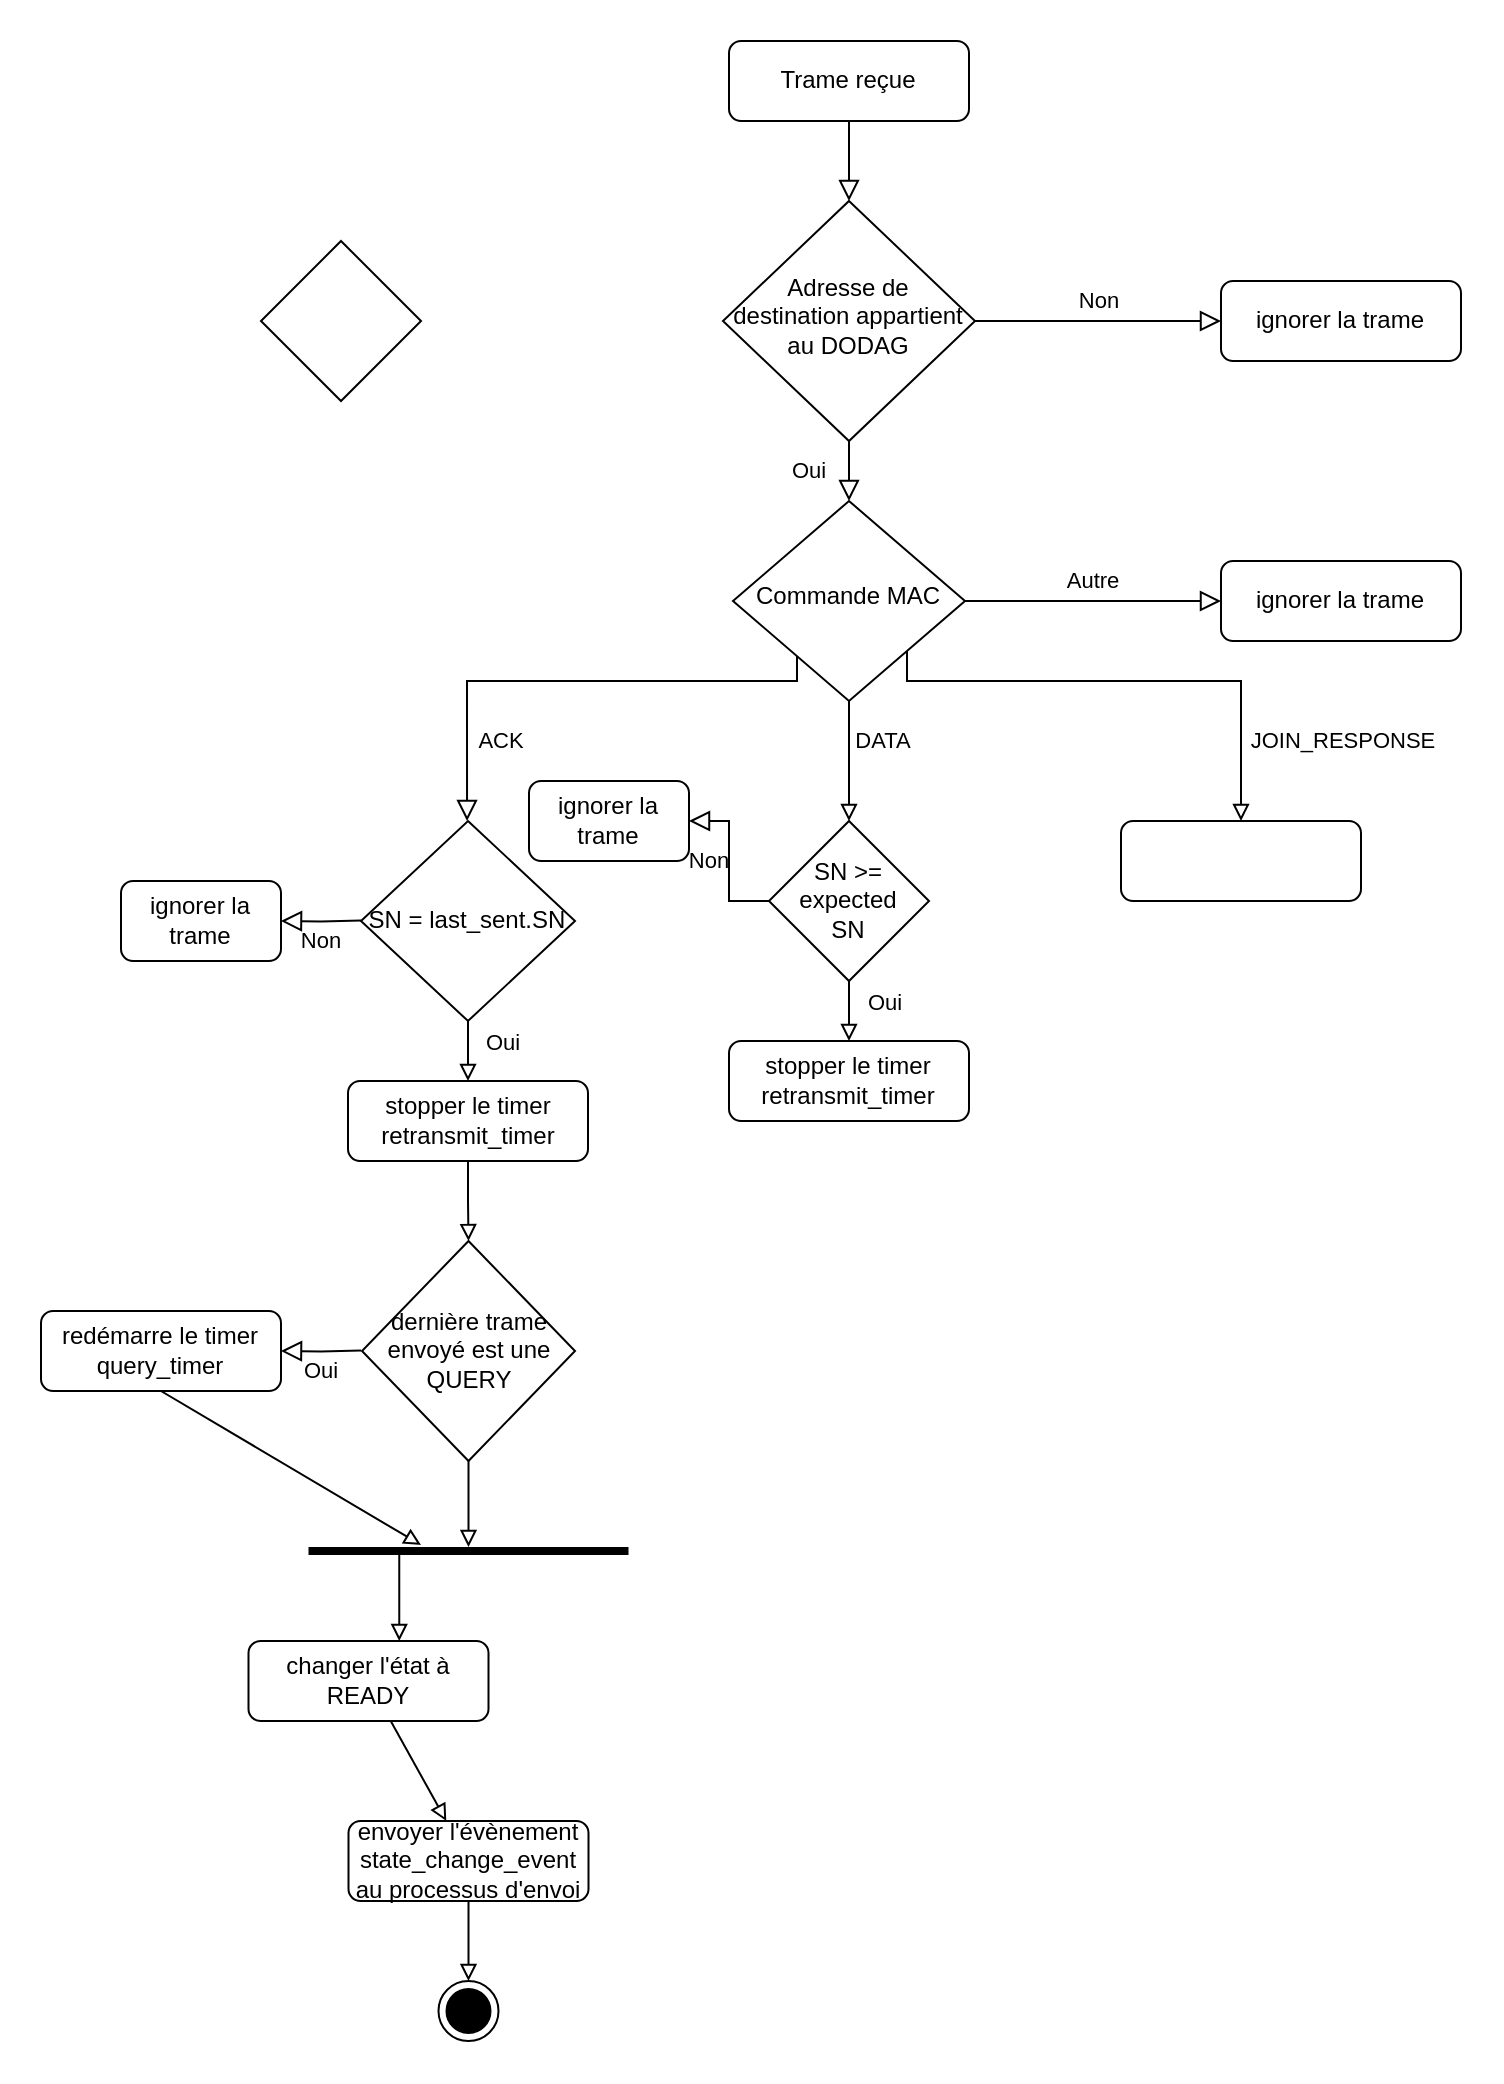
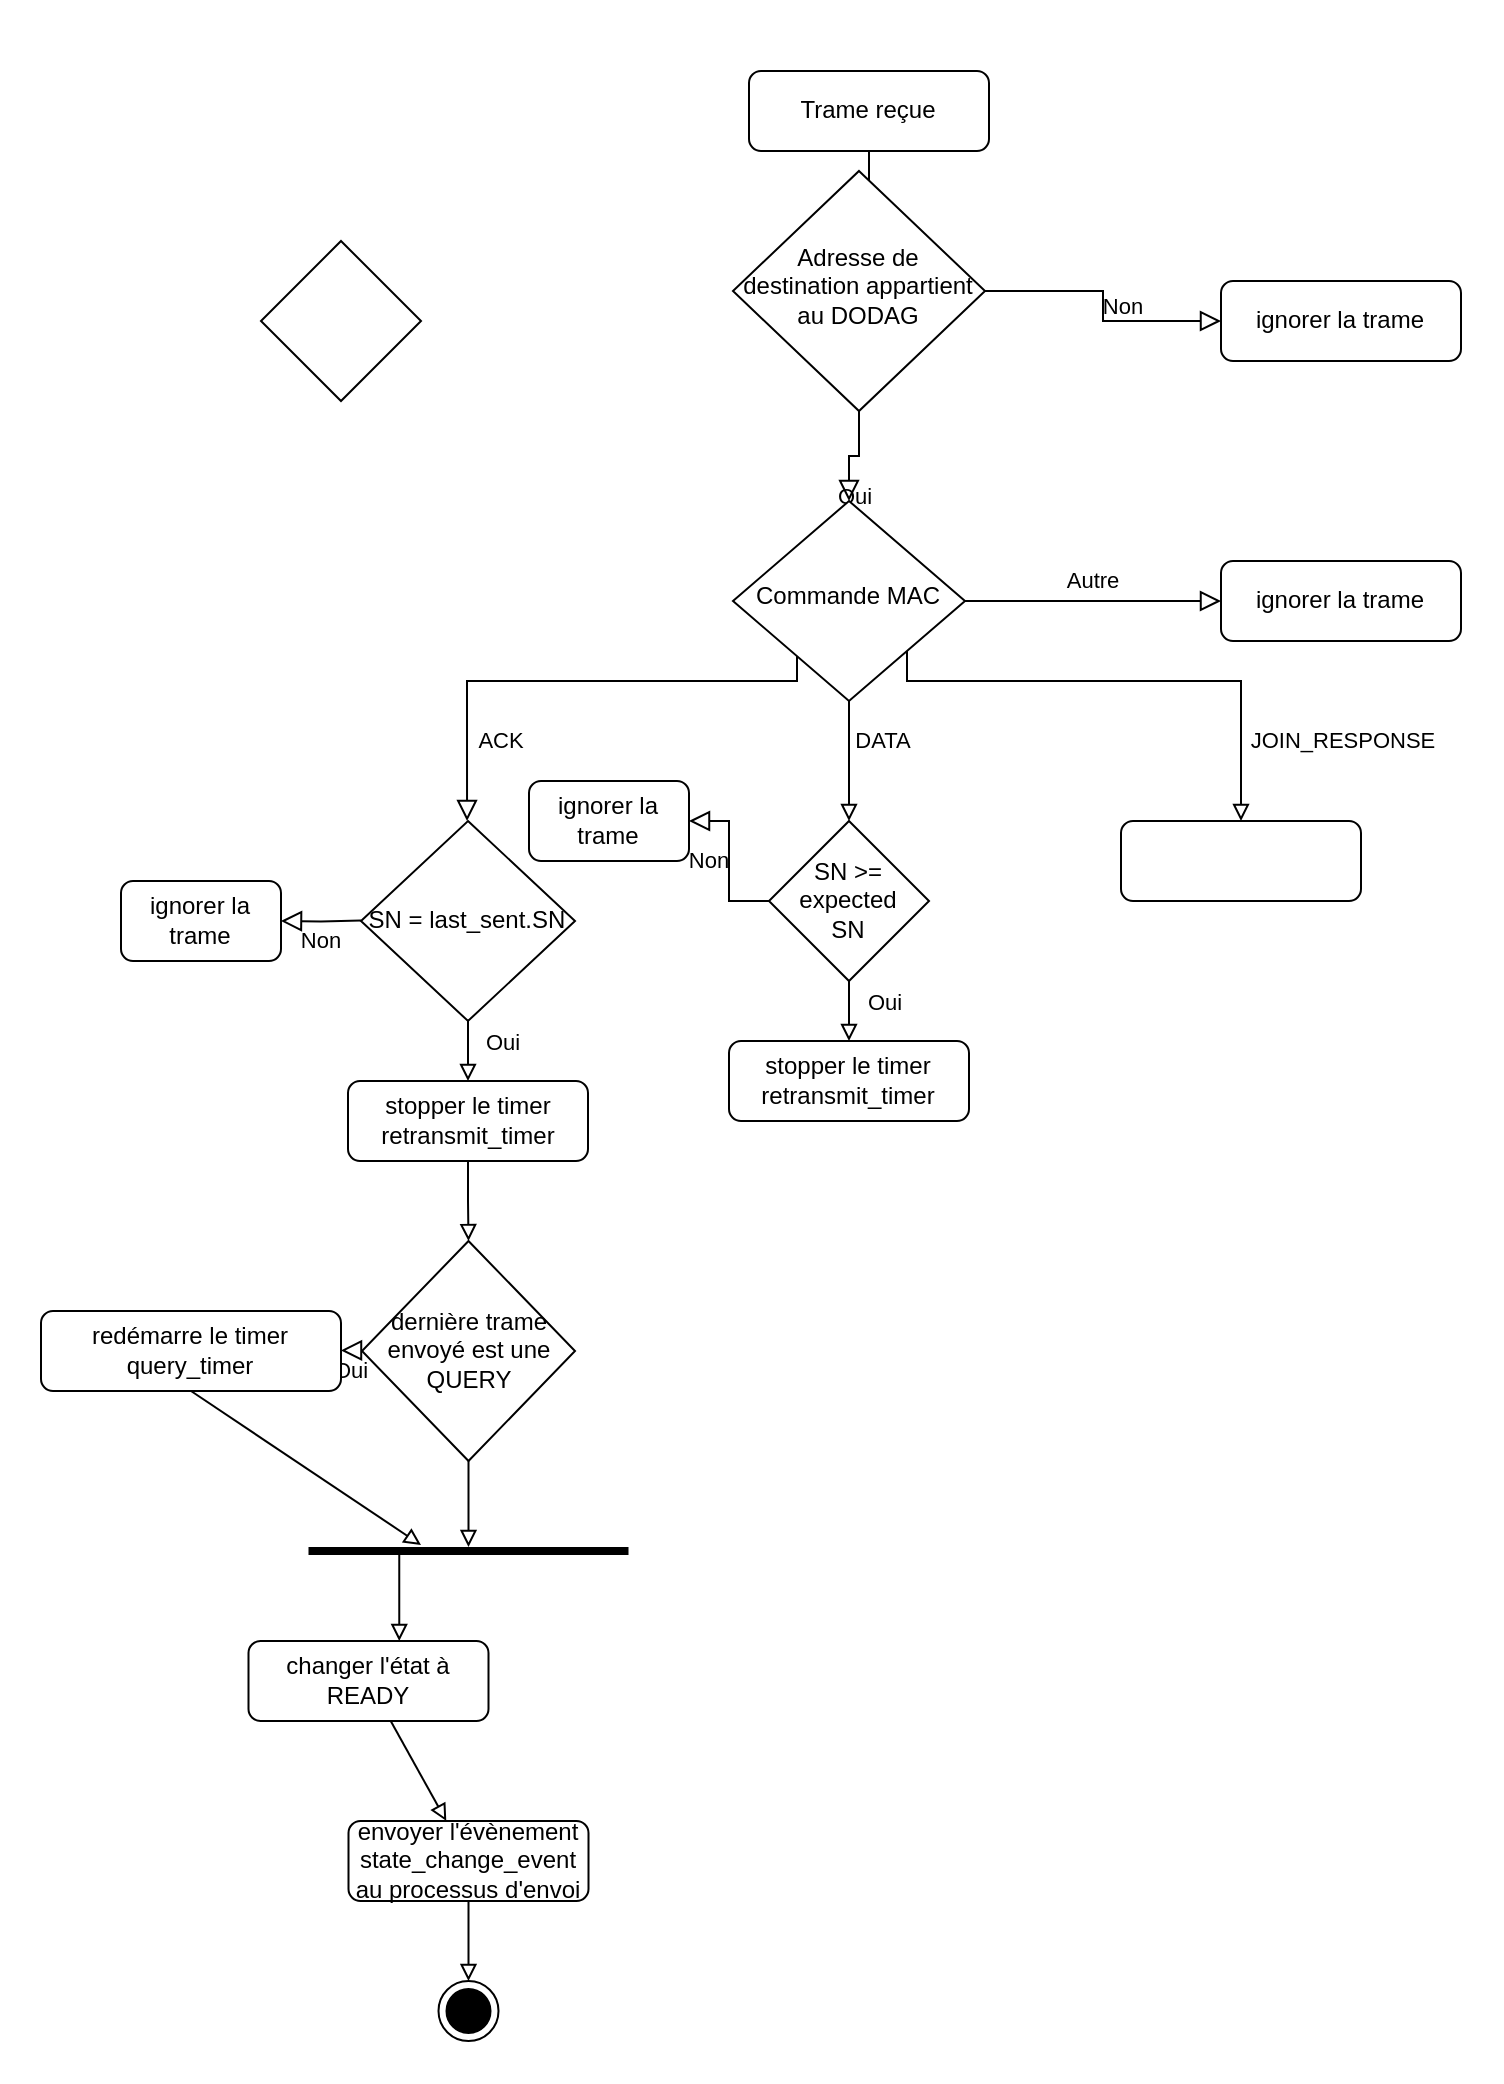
(849, 81) -> (869, 111)
(849, 321) -> (859, 291)
(161, 1351) -> (191, 1351)
